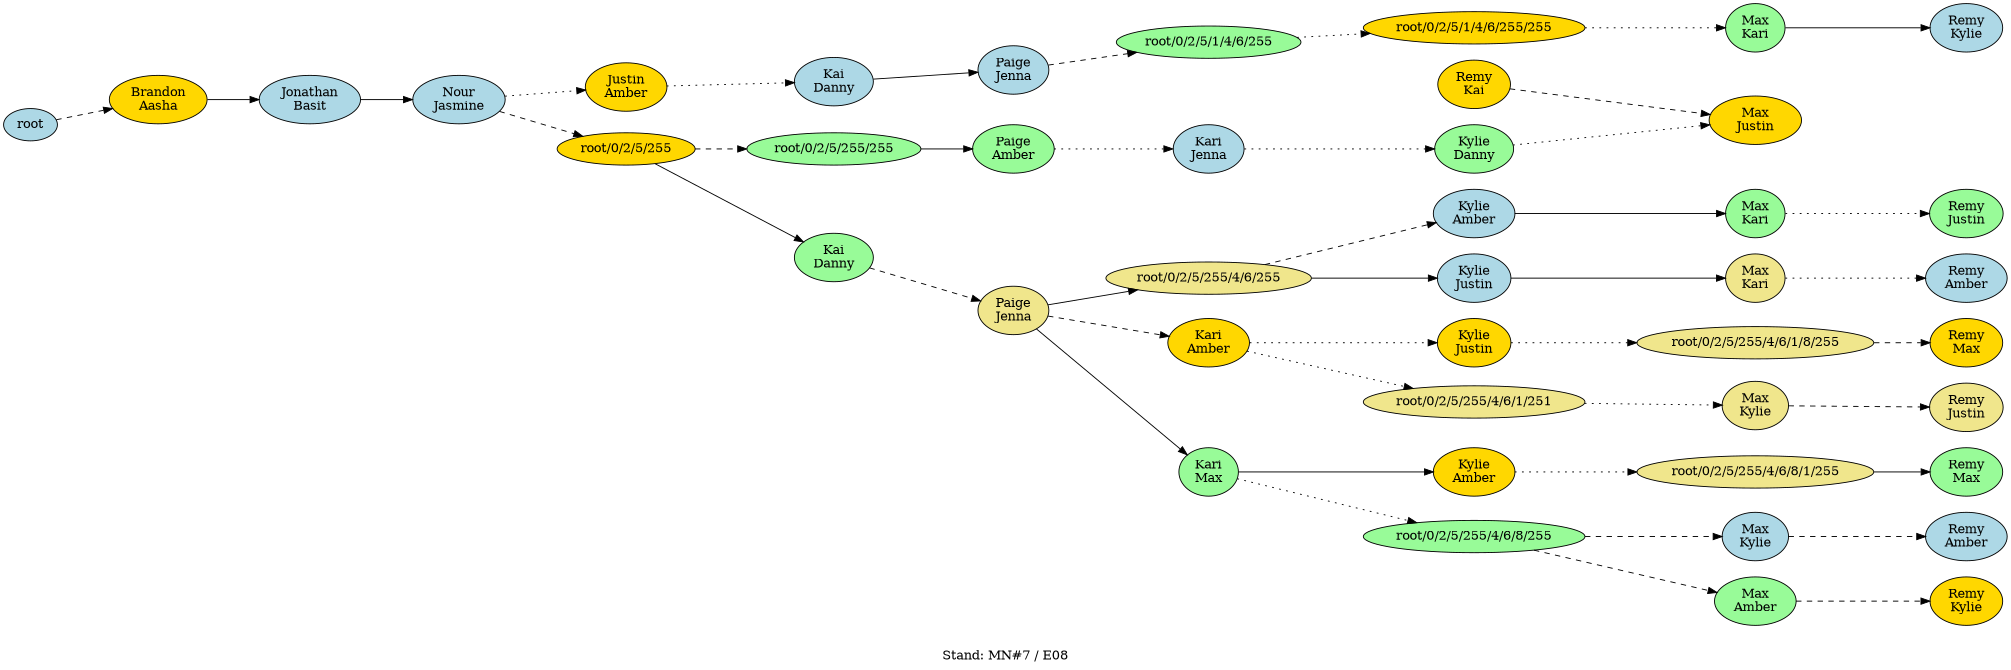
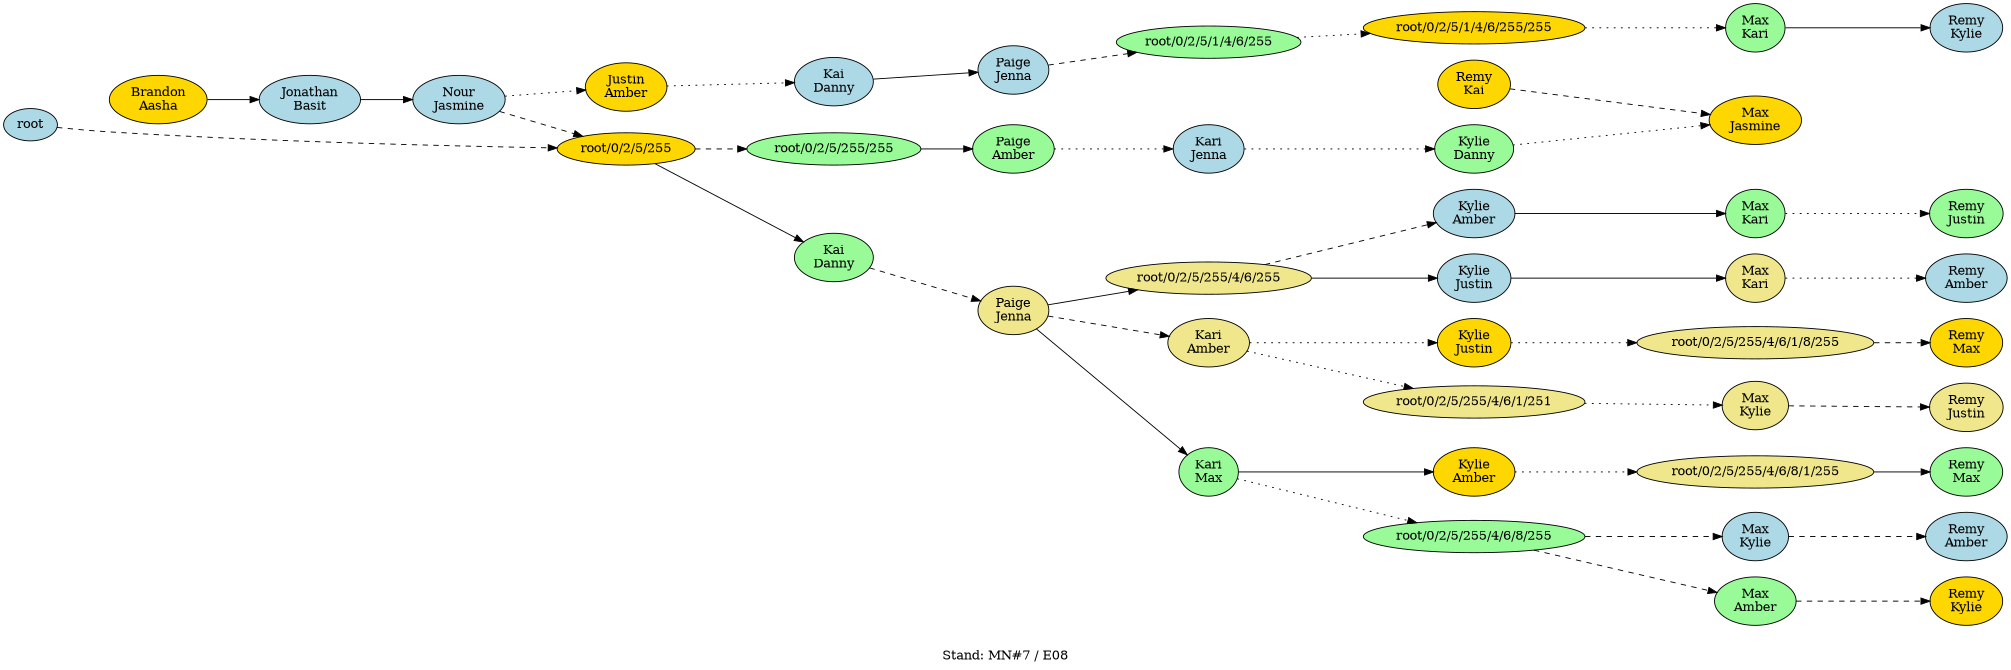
(80, 115) -> (302, 141)
(1755, 120) -> (1755, 120)
(1209, 343) -> (1209, 343)
